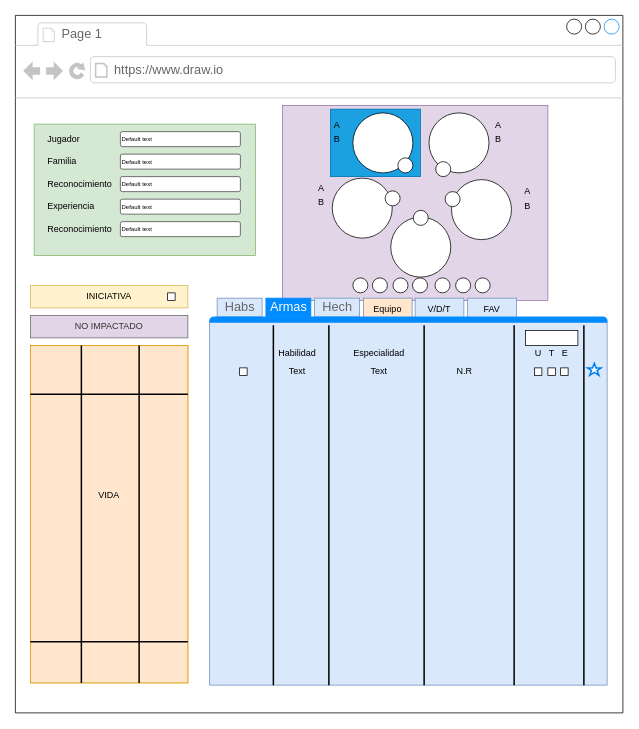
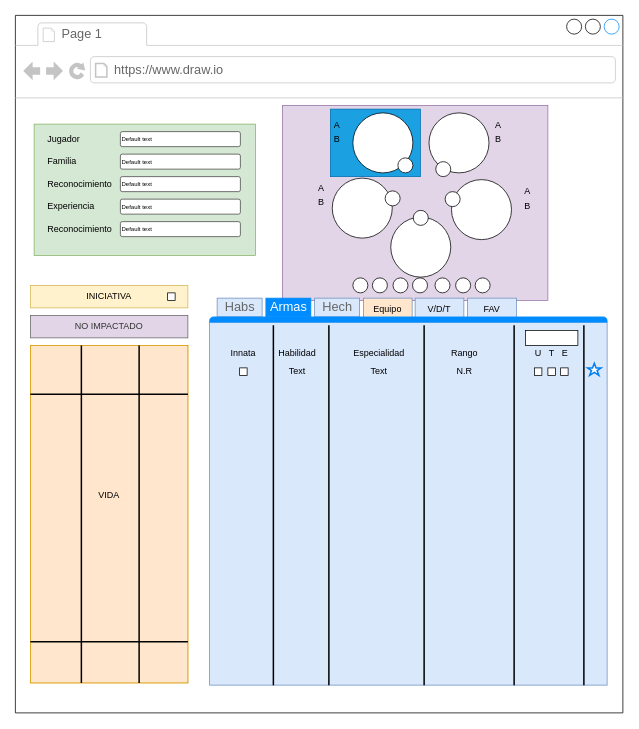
none -> (243, 353)
none -> (465, 353)
